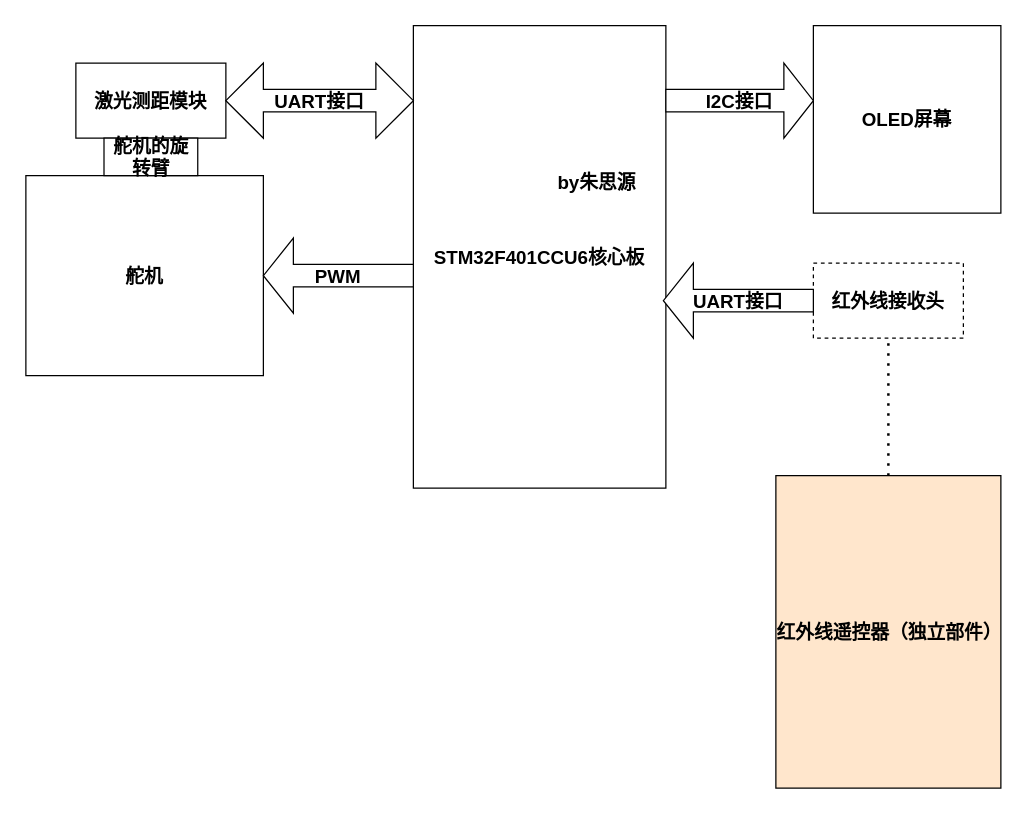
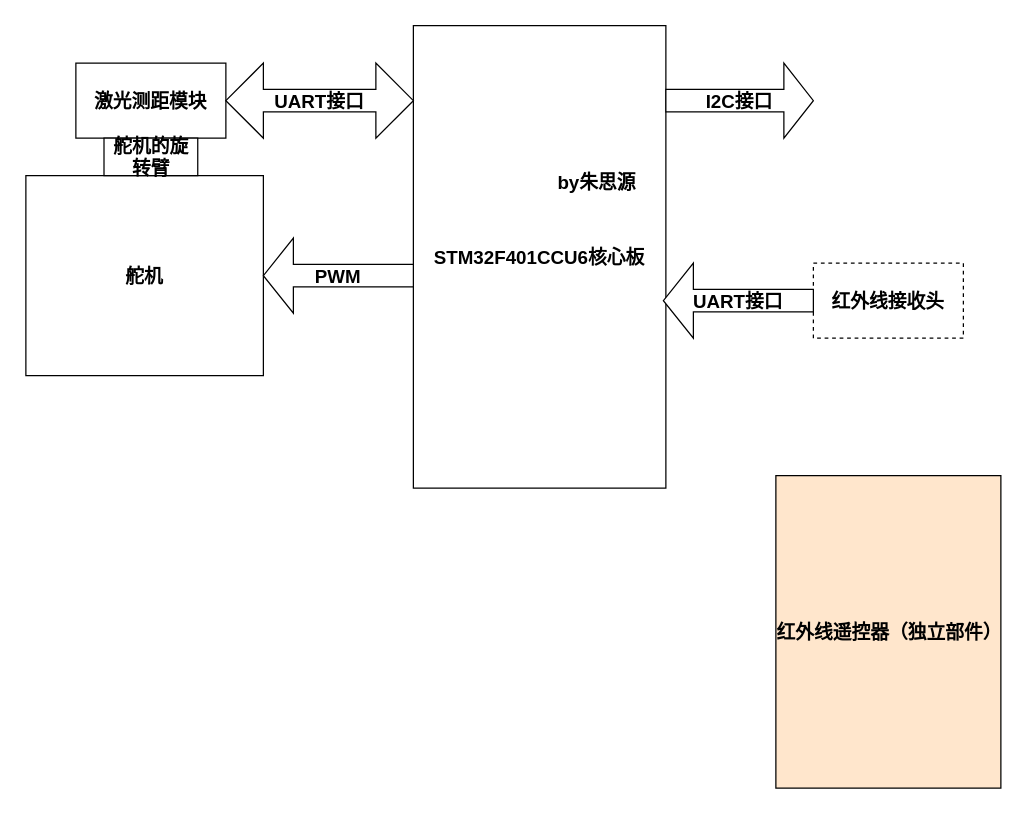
(907, 119) -> none
(888, 407) -> none
